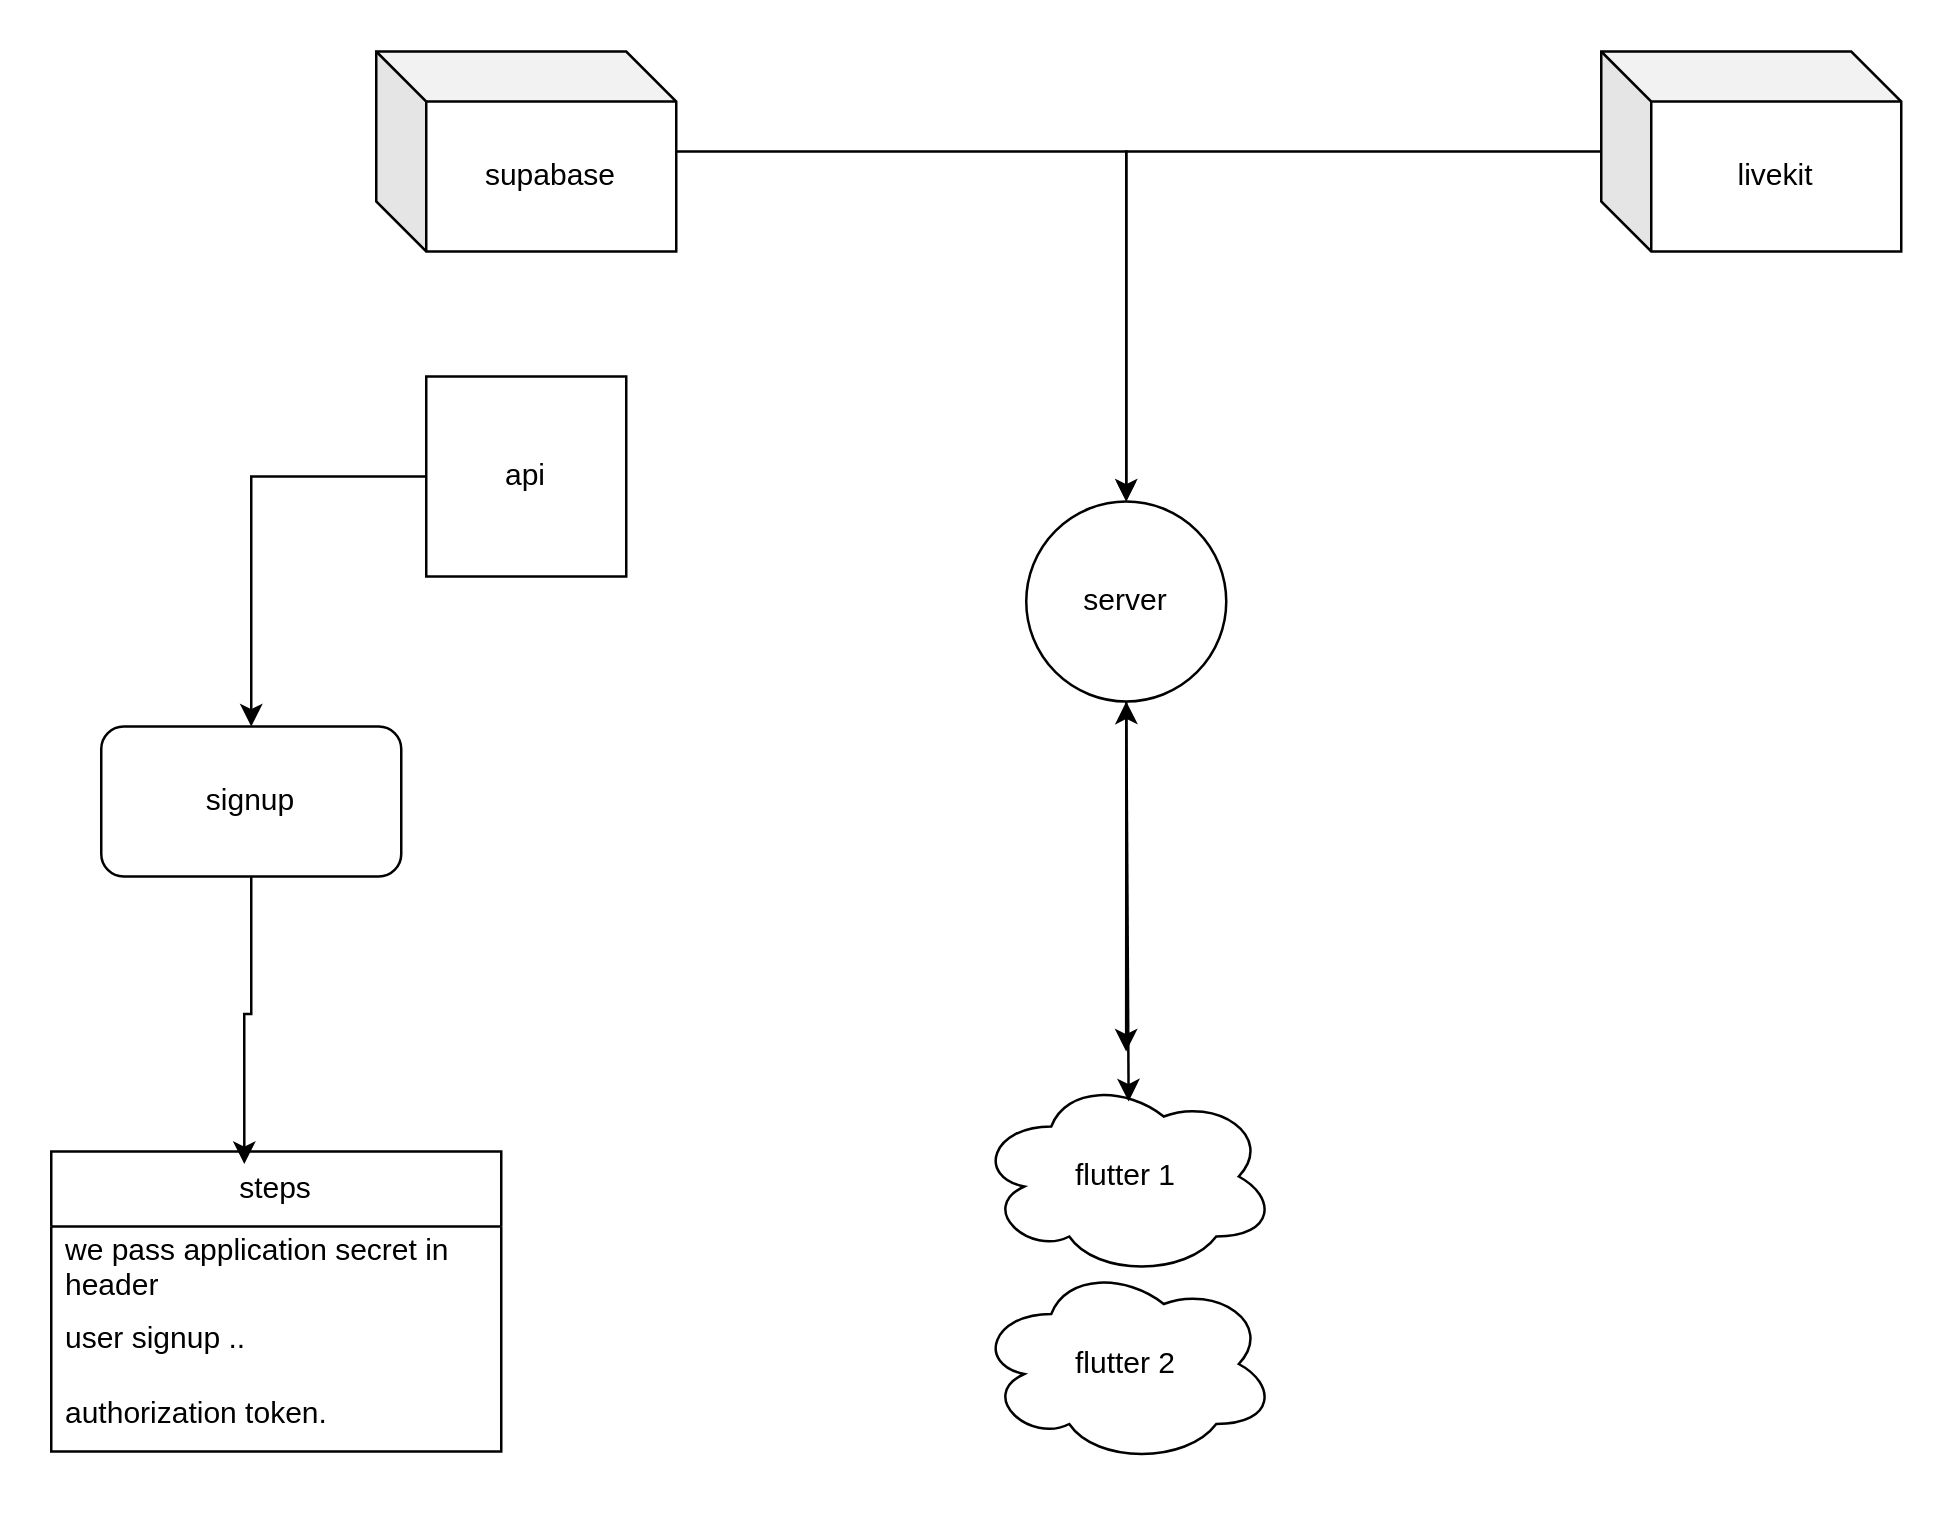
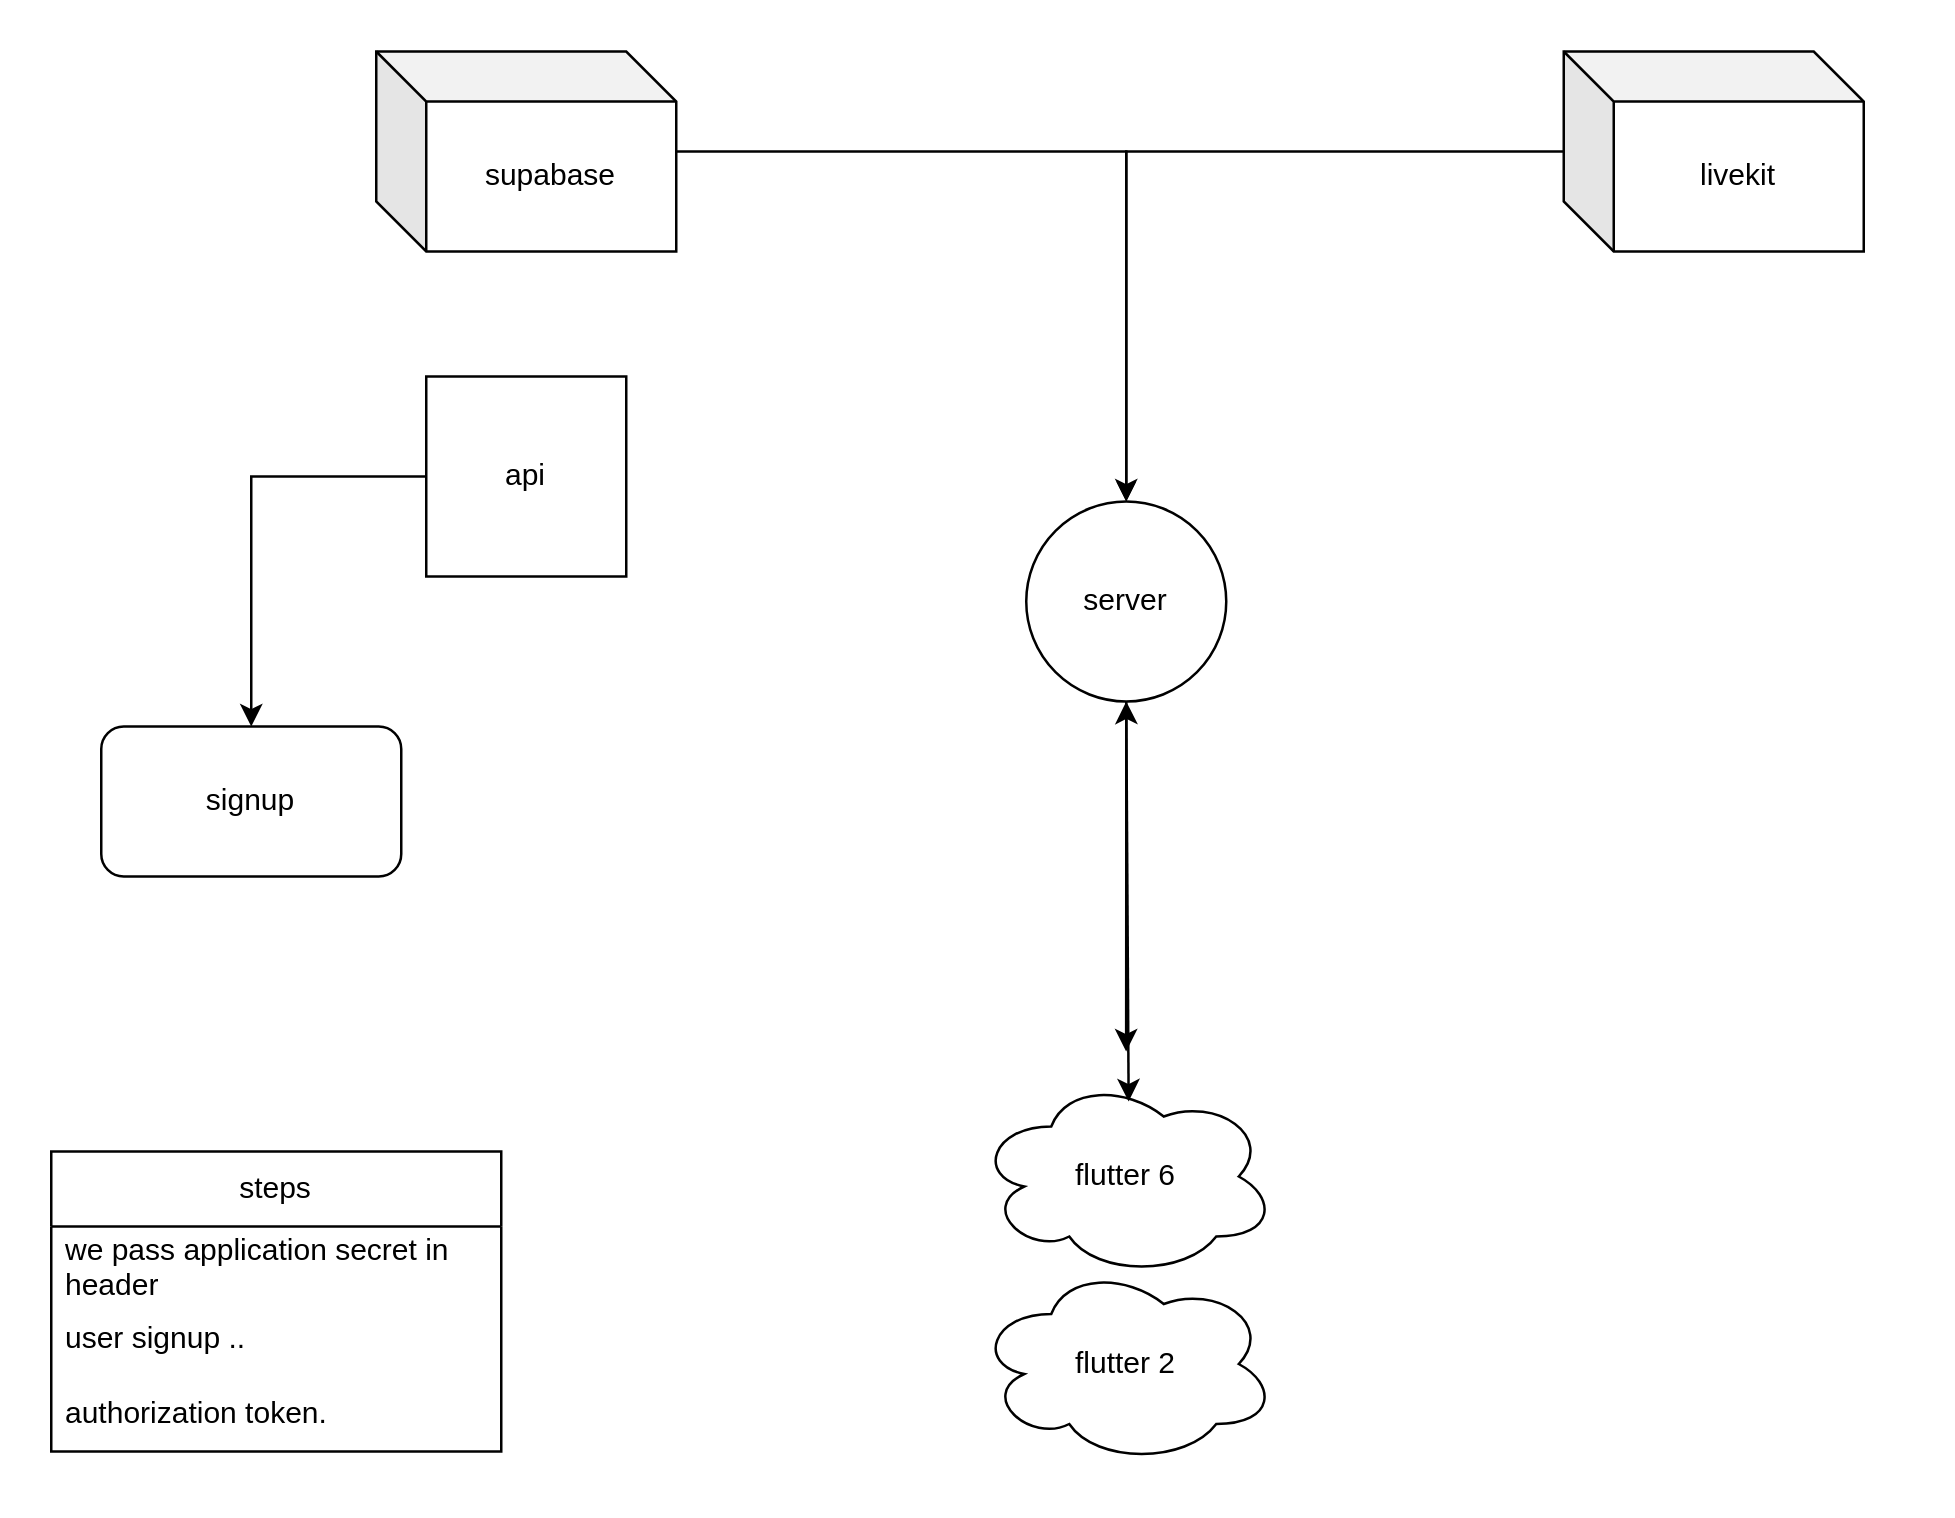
(1751, 151) -> (1714, 151)
(250, 1014) -> none
(1126, 1176) -> (1126, 1176)
